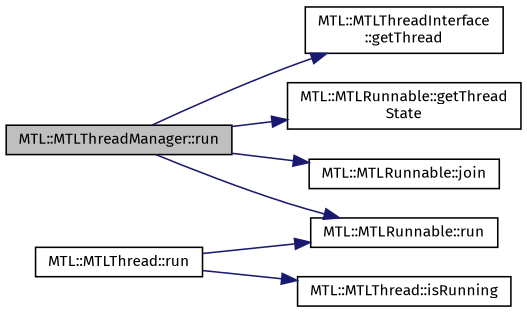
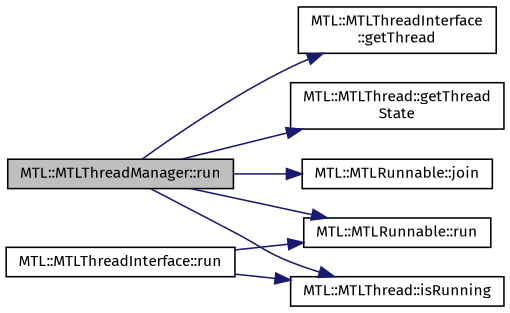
(404, 106) -> (397, 106)
none -> (234, 232)
(119, 262) -> (121, 262)
